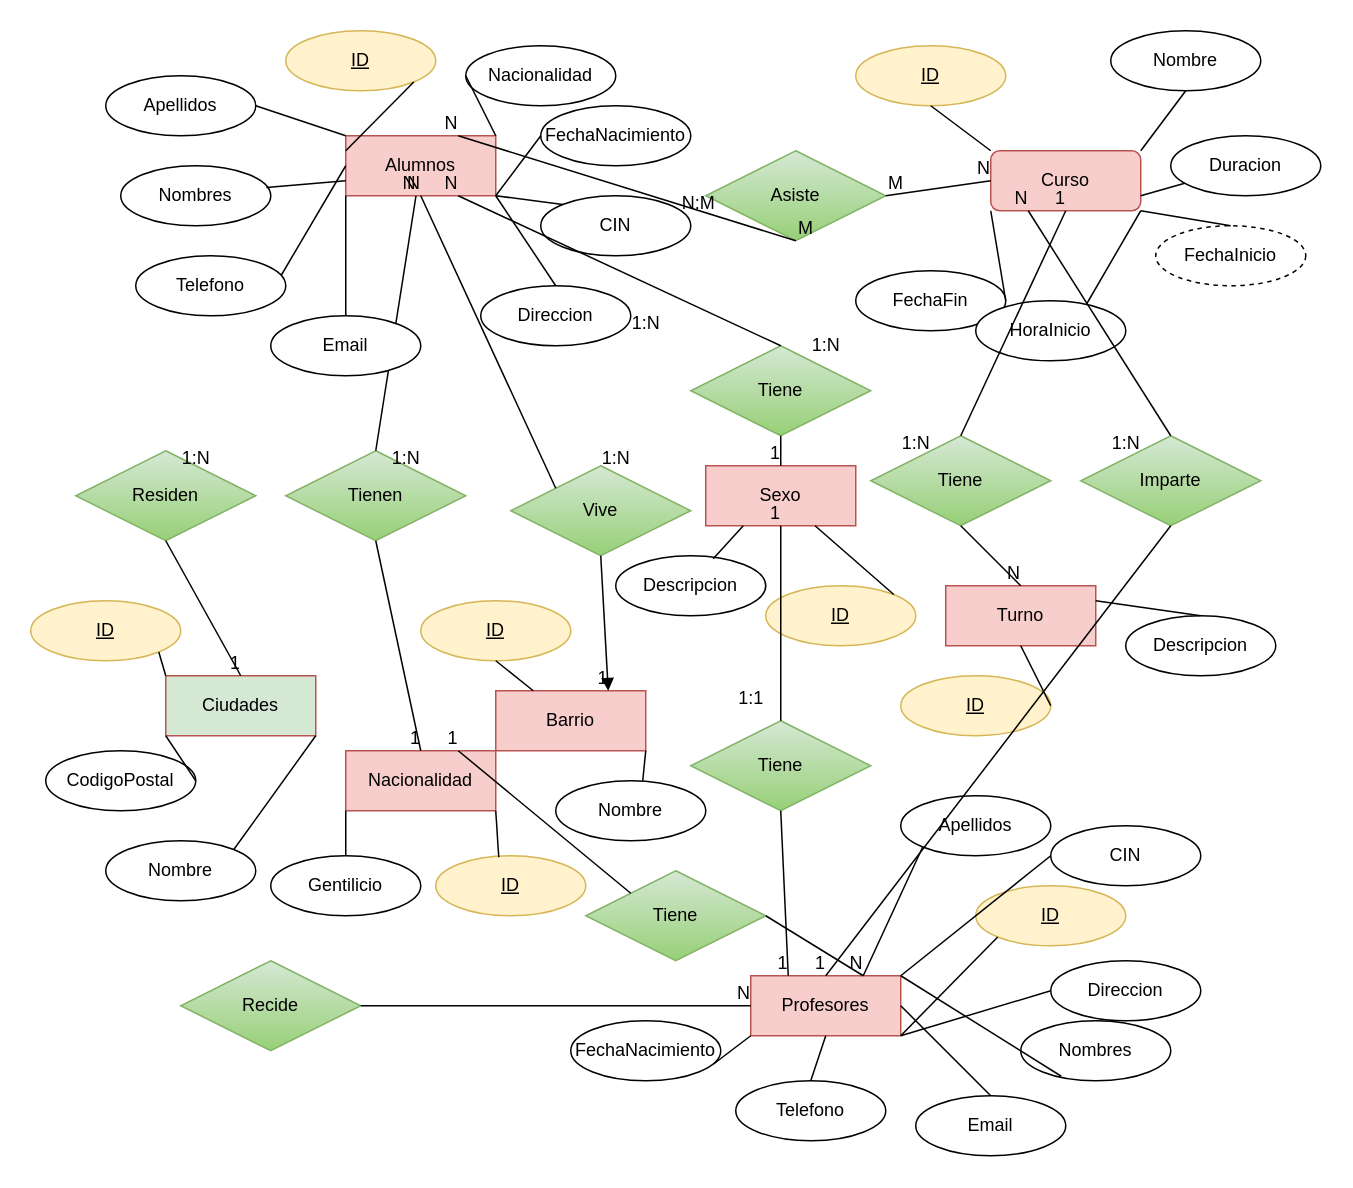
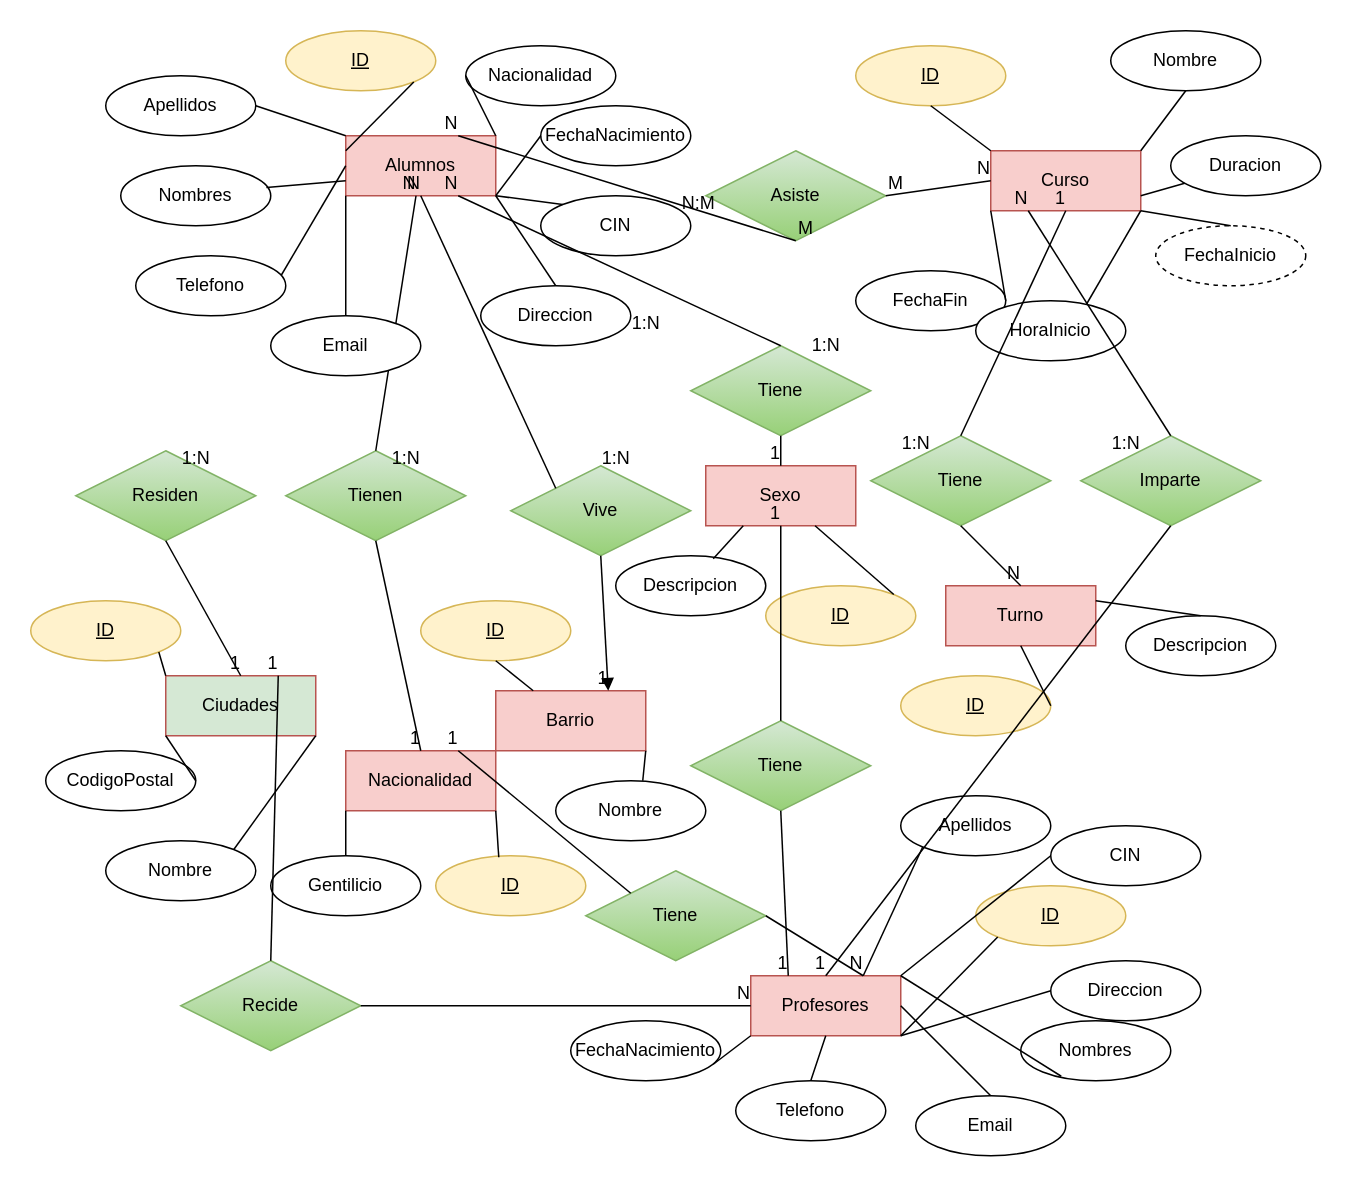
(1066, 181) -> (1066, 181)
(751, 698) -> none
none -> (273, 878)
